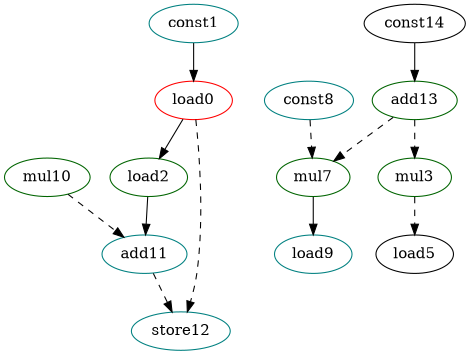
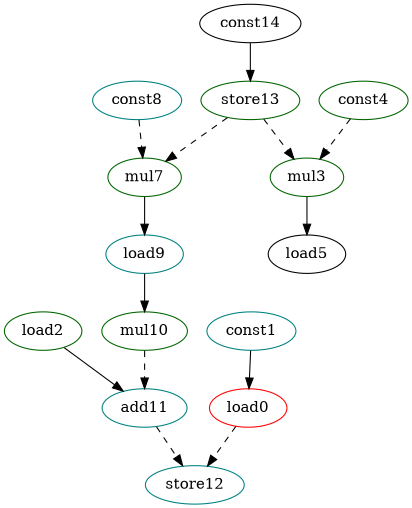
none -> (364, 100)
(415, 100) -> (250, 100)
(174, 134) -> none
(415, 211) -> (307, 211)
none -> (145, 287)
